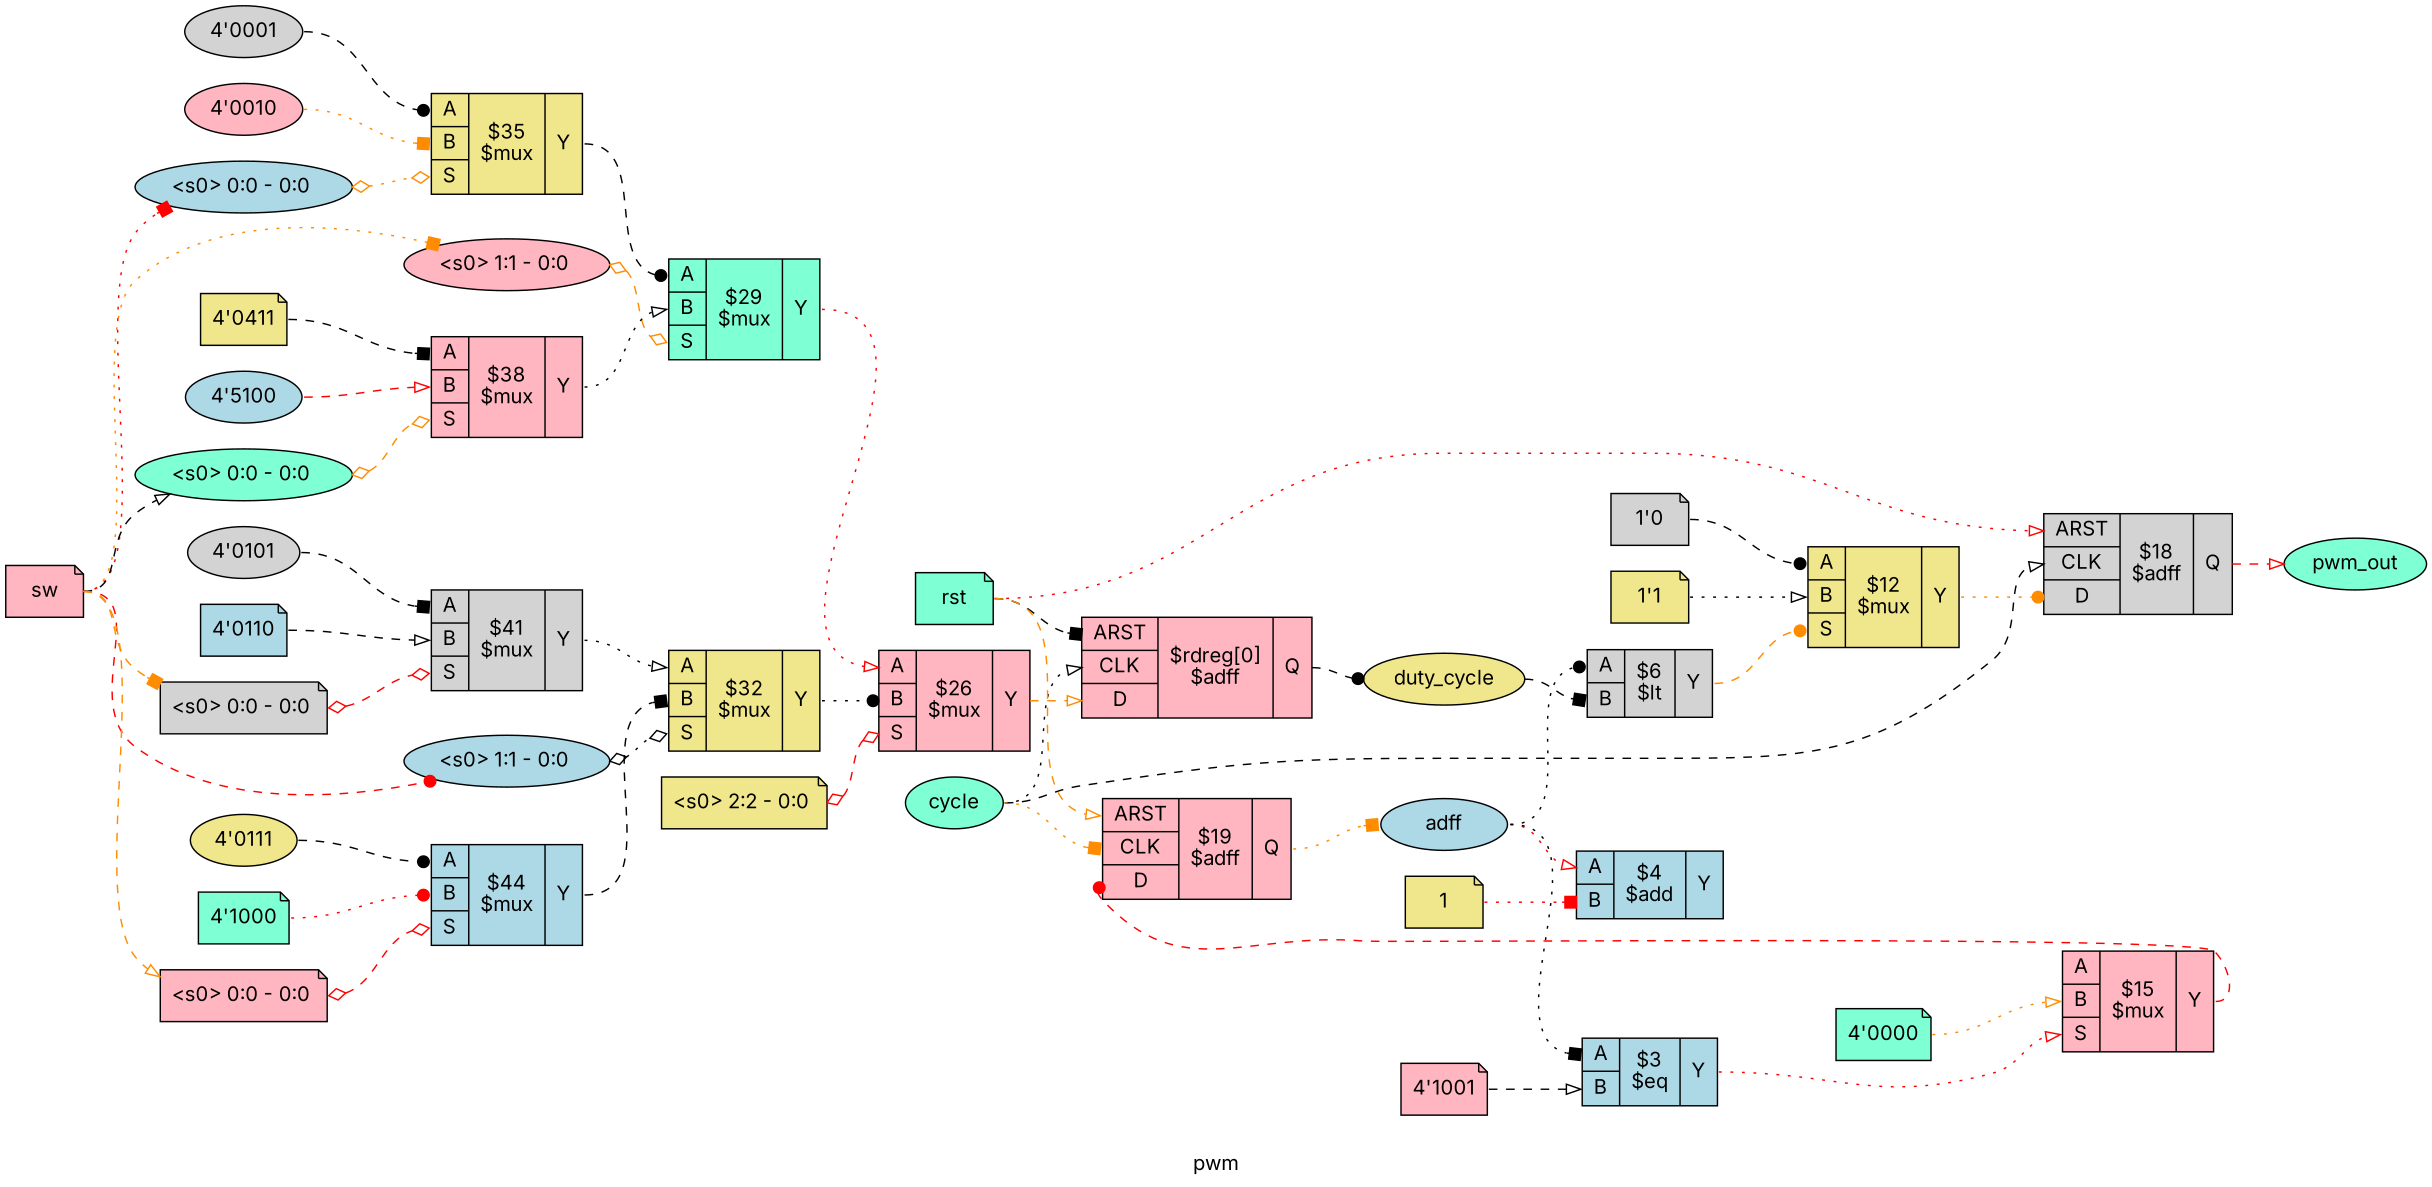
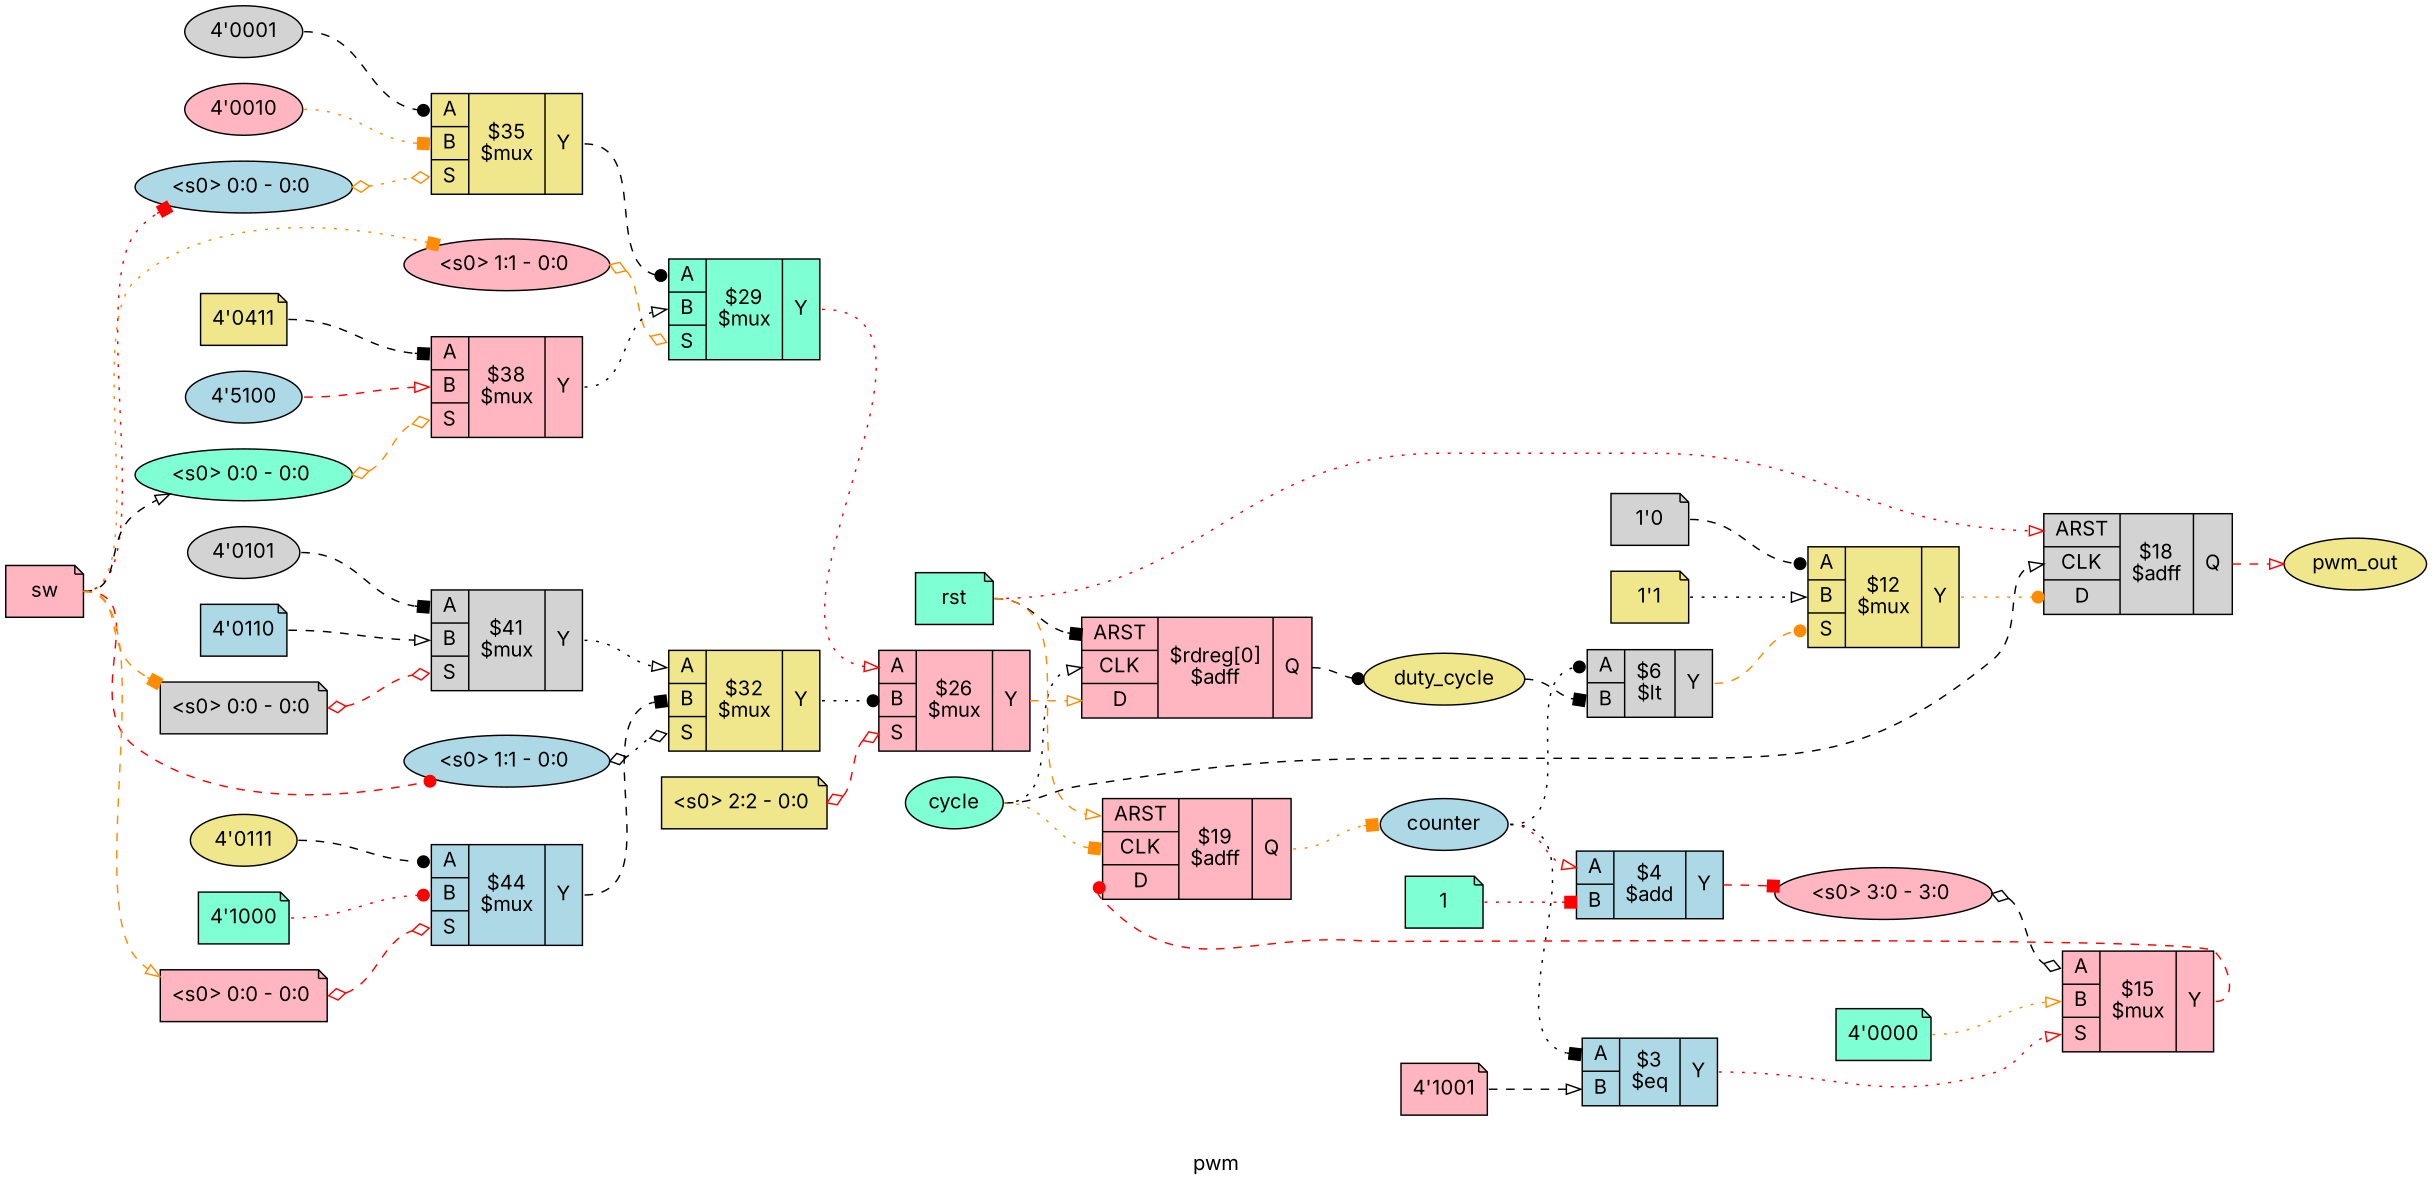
(2355, 564) -> (2355, 564)
(1444, 824) -> (1444, 824)
none -> (1884, 894)
(1444, 902) -> (1444, 902)
